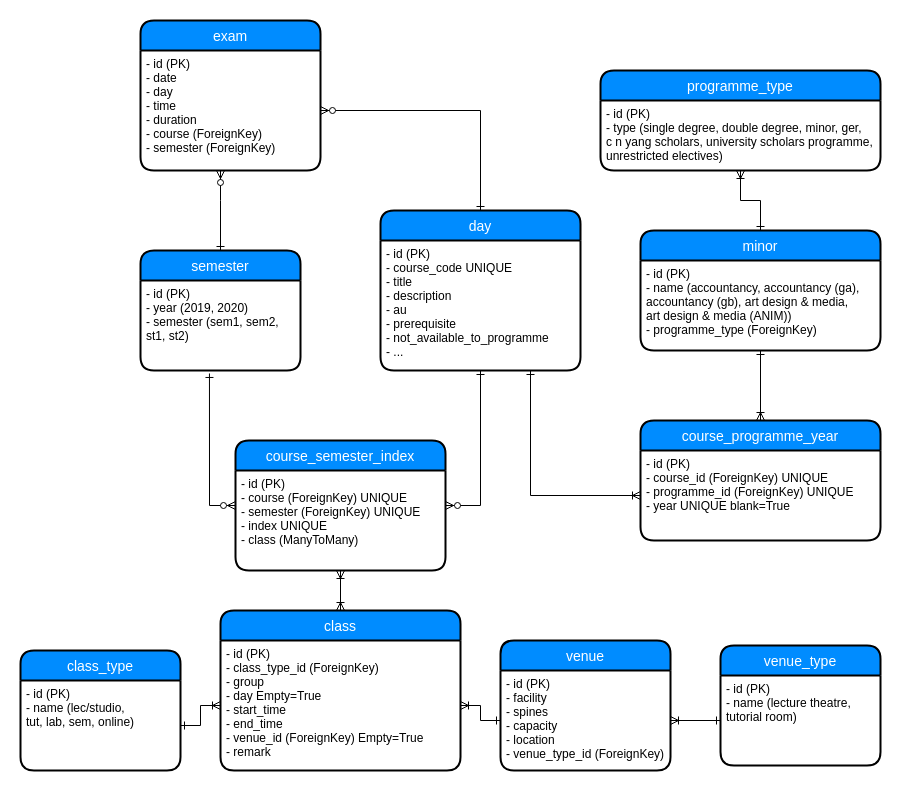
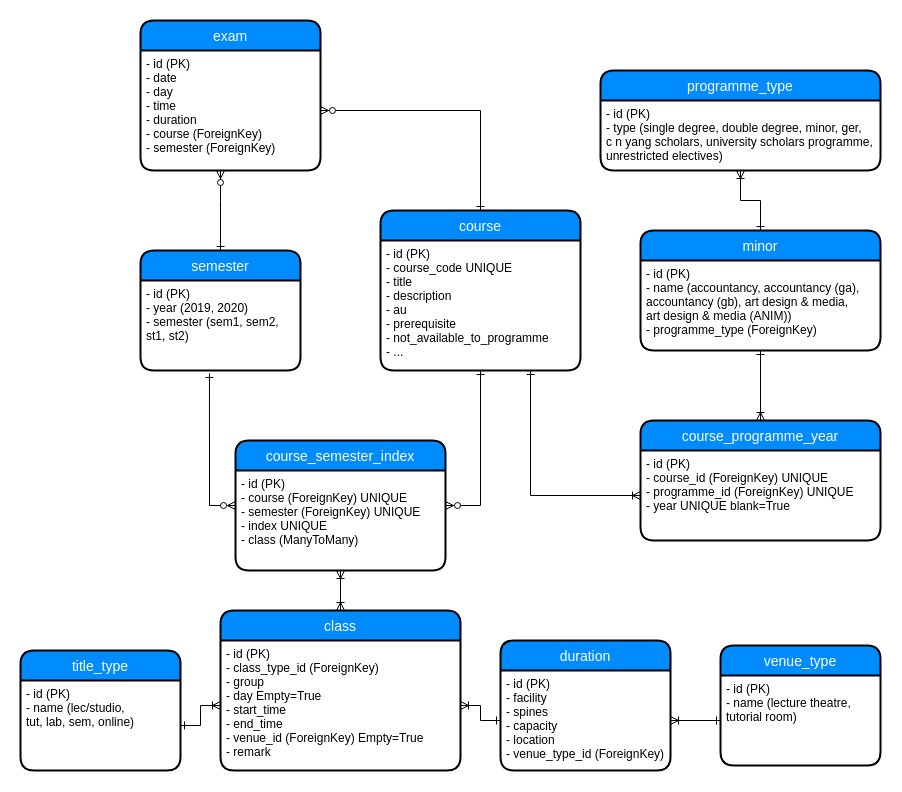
(480, 226) -> (480, 226)
(585, 656) -> (585, 656)
(100, 666) -> (100, 666)
